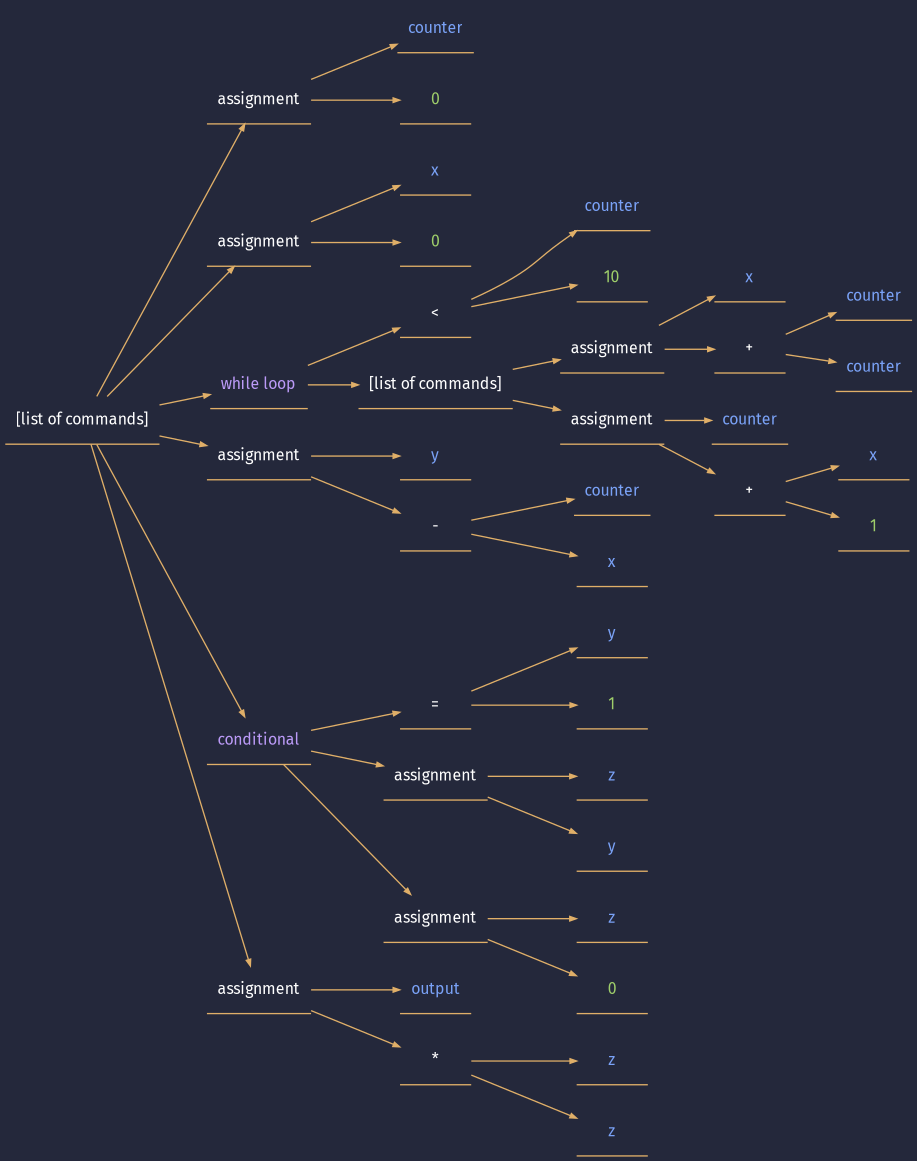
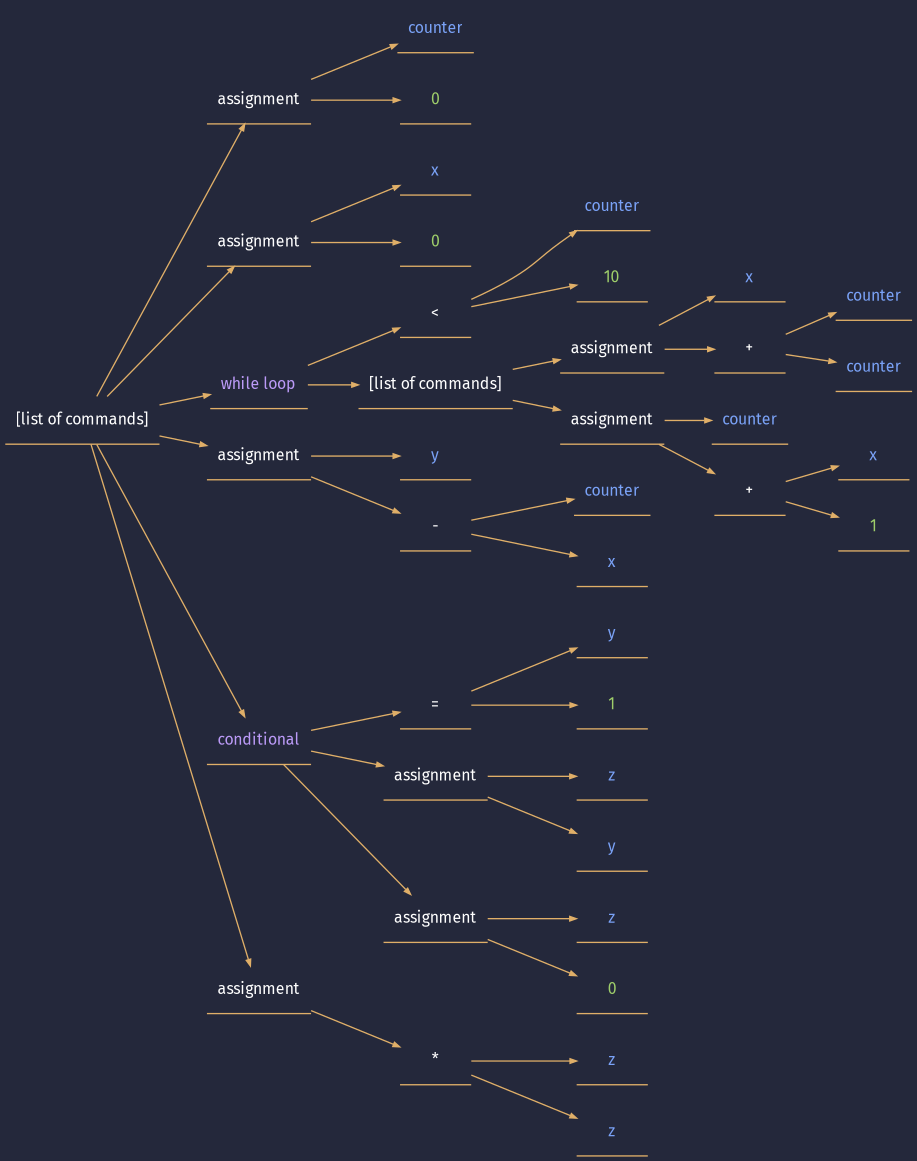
(436, 990) -> none
